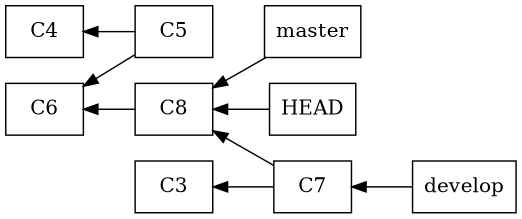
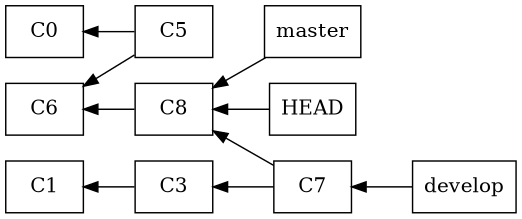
(45, 32) -> (45, 32)
none -> (45, 187)
